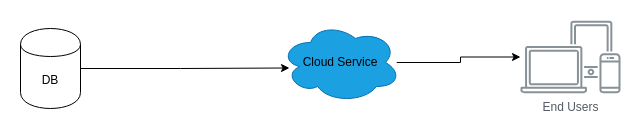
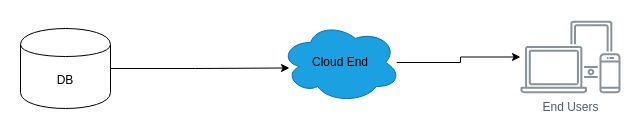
(341, 63) -> (341, 63)
(51, 69) -> (66, 69)
